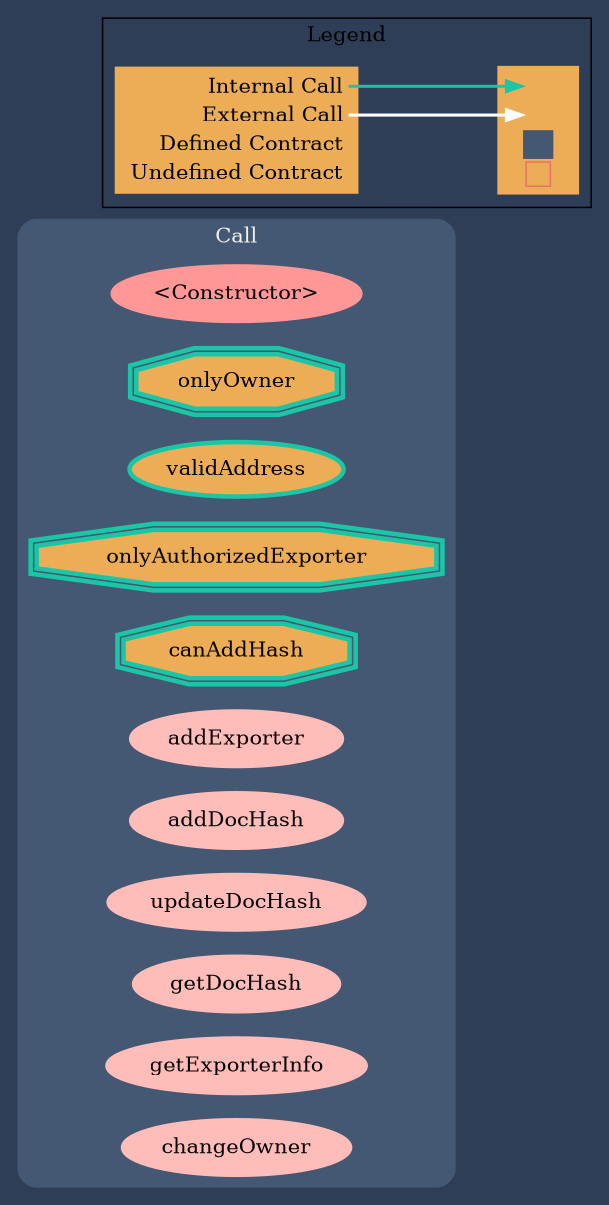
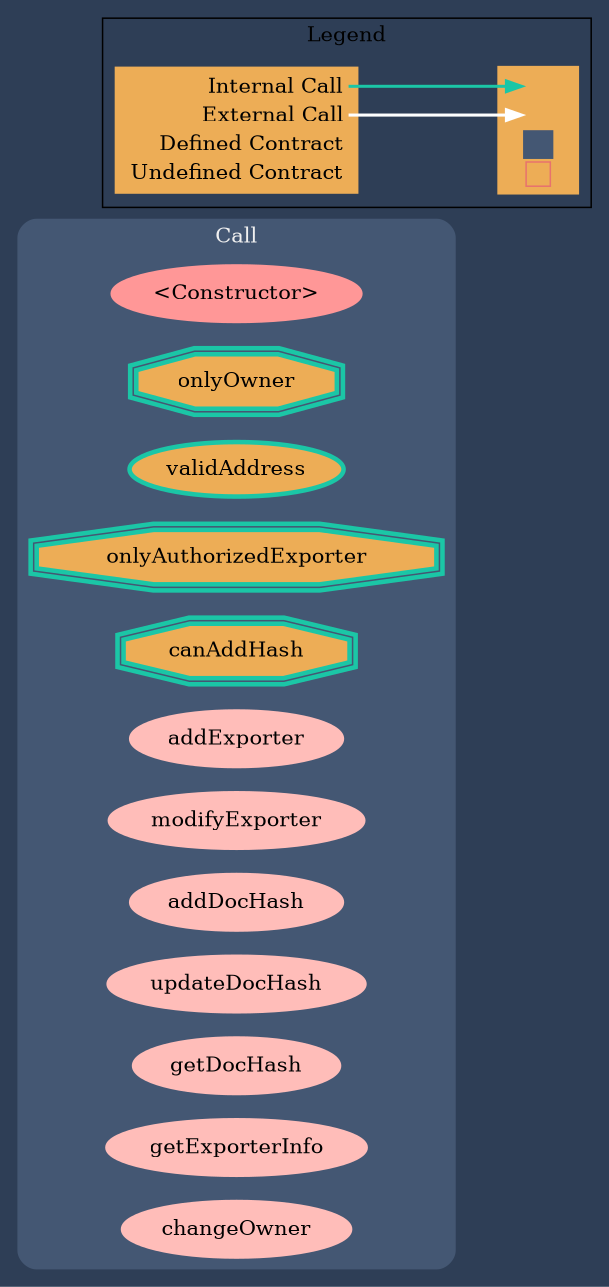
none -> (237, 821)
